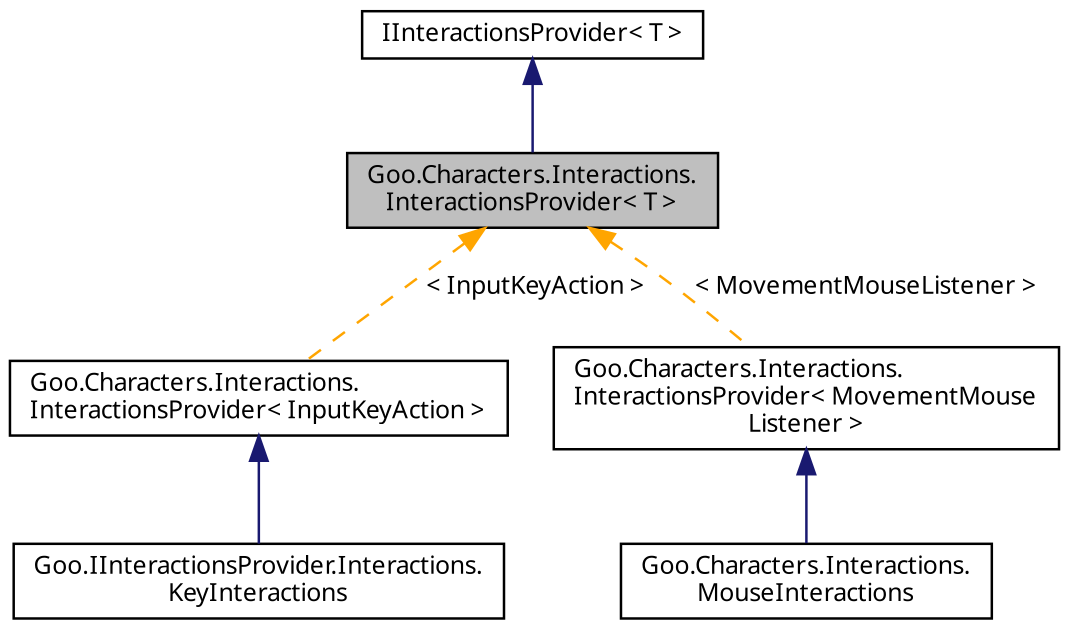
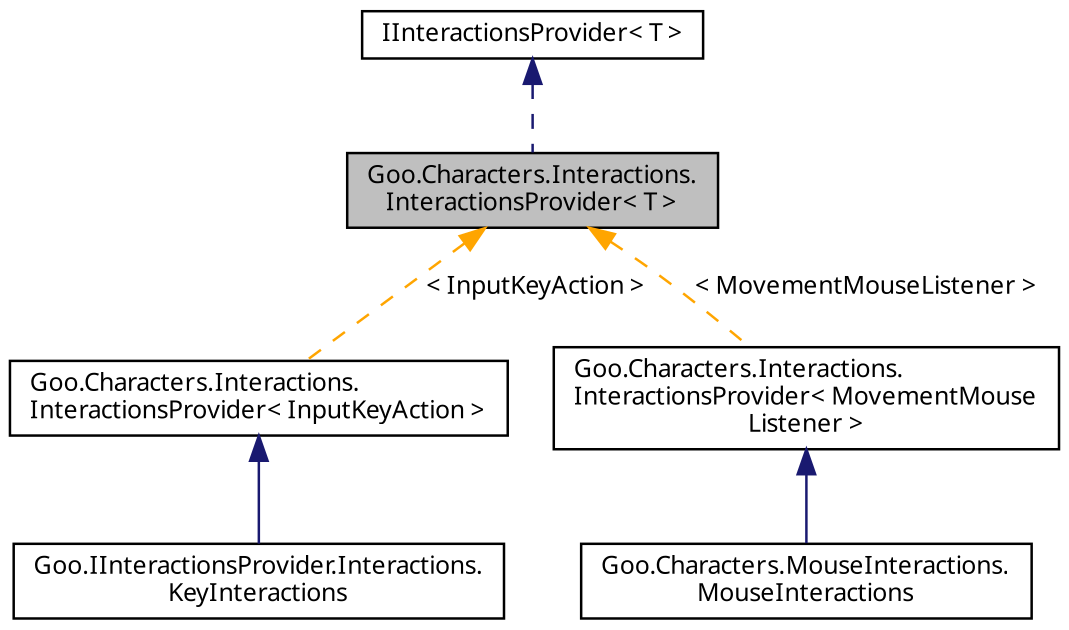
(533, 118) -> (533, 118)
(806, 581) -> (806, 581)
